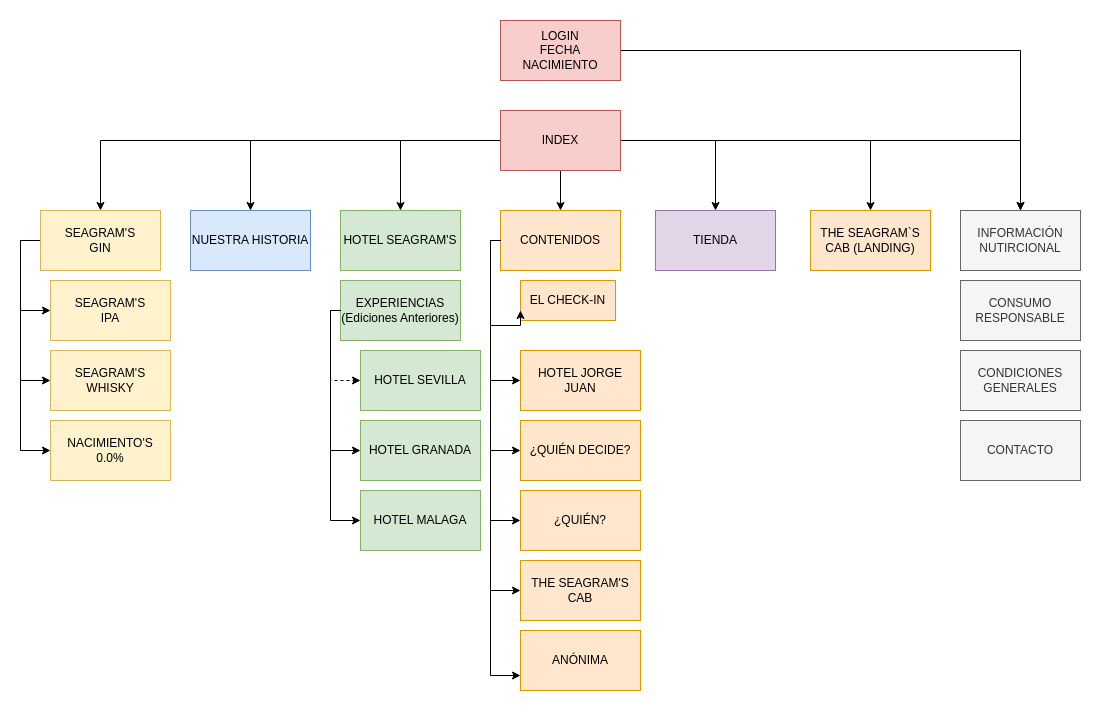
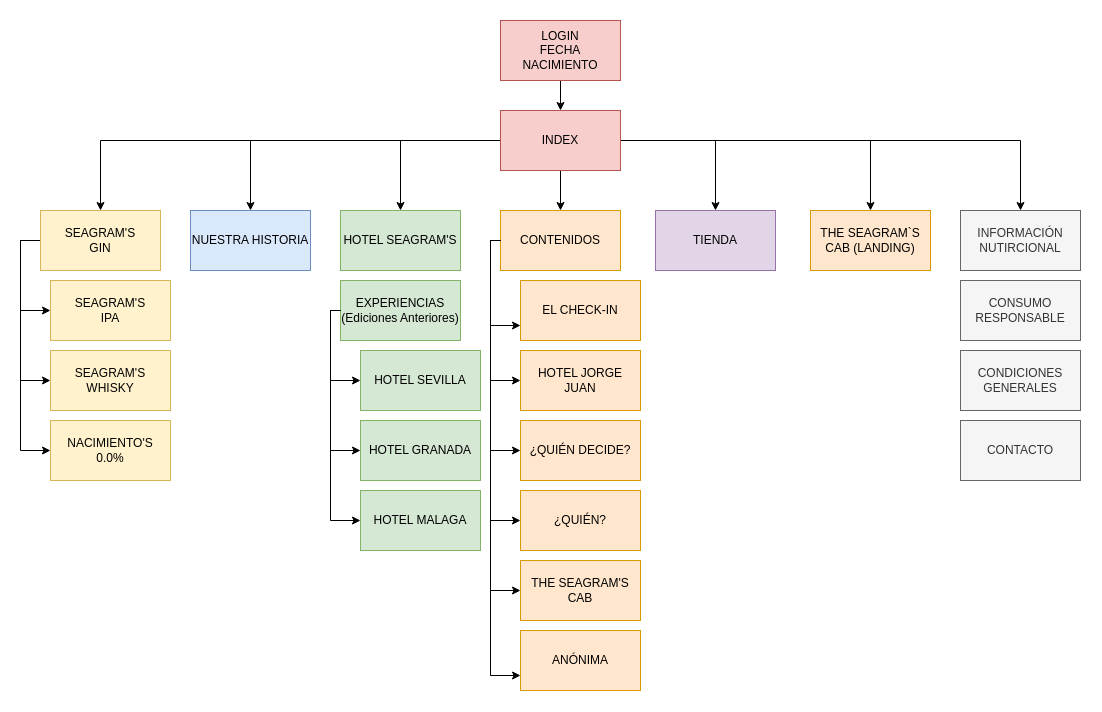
(864, 51) -> (561, 100)
(568, 301) -> (581, 311)
(343, 381) -> (343, 381)
